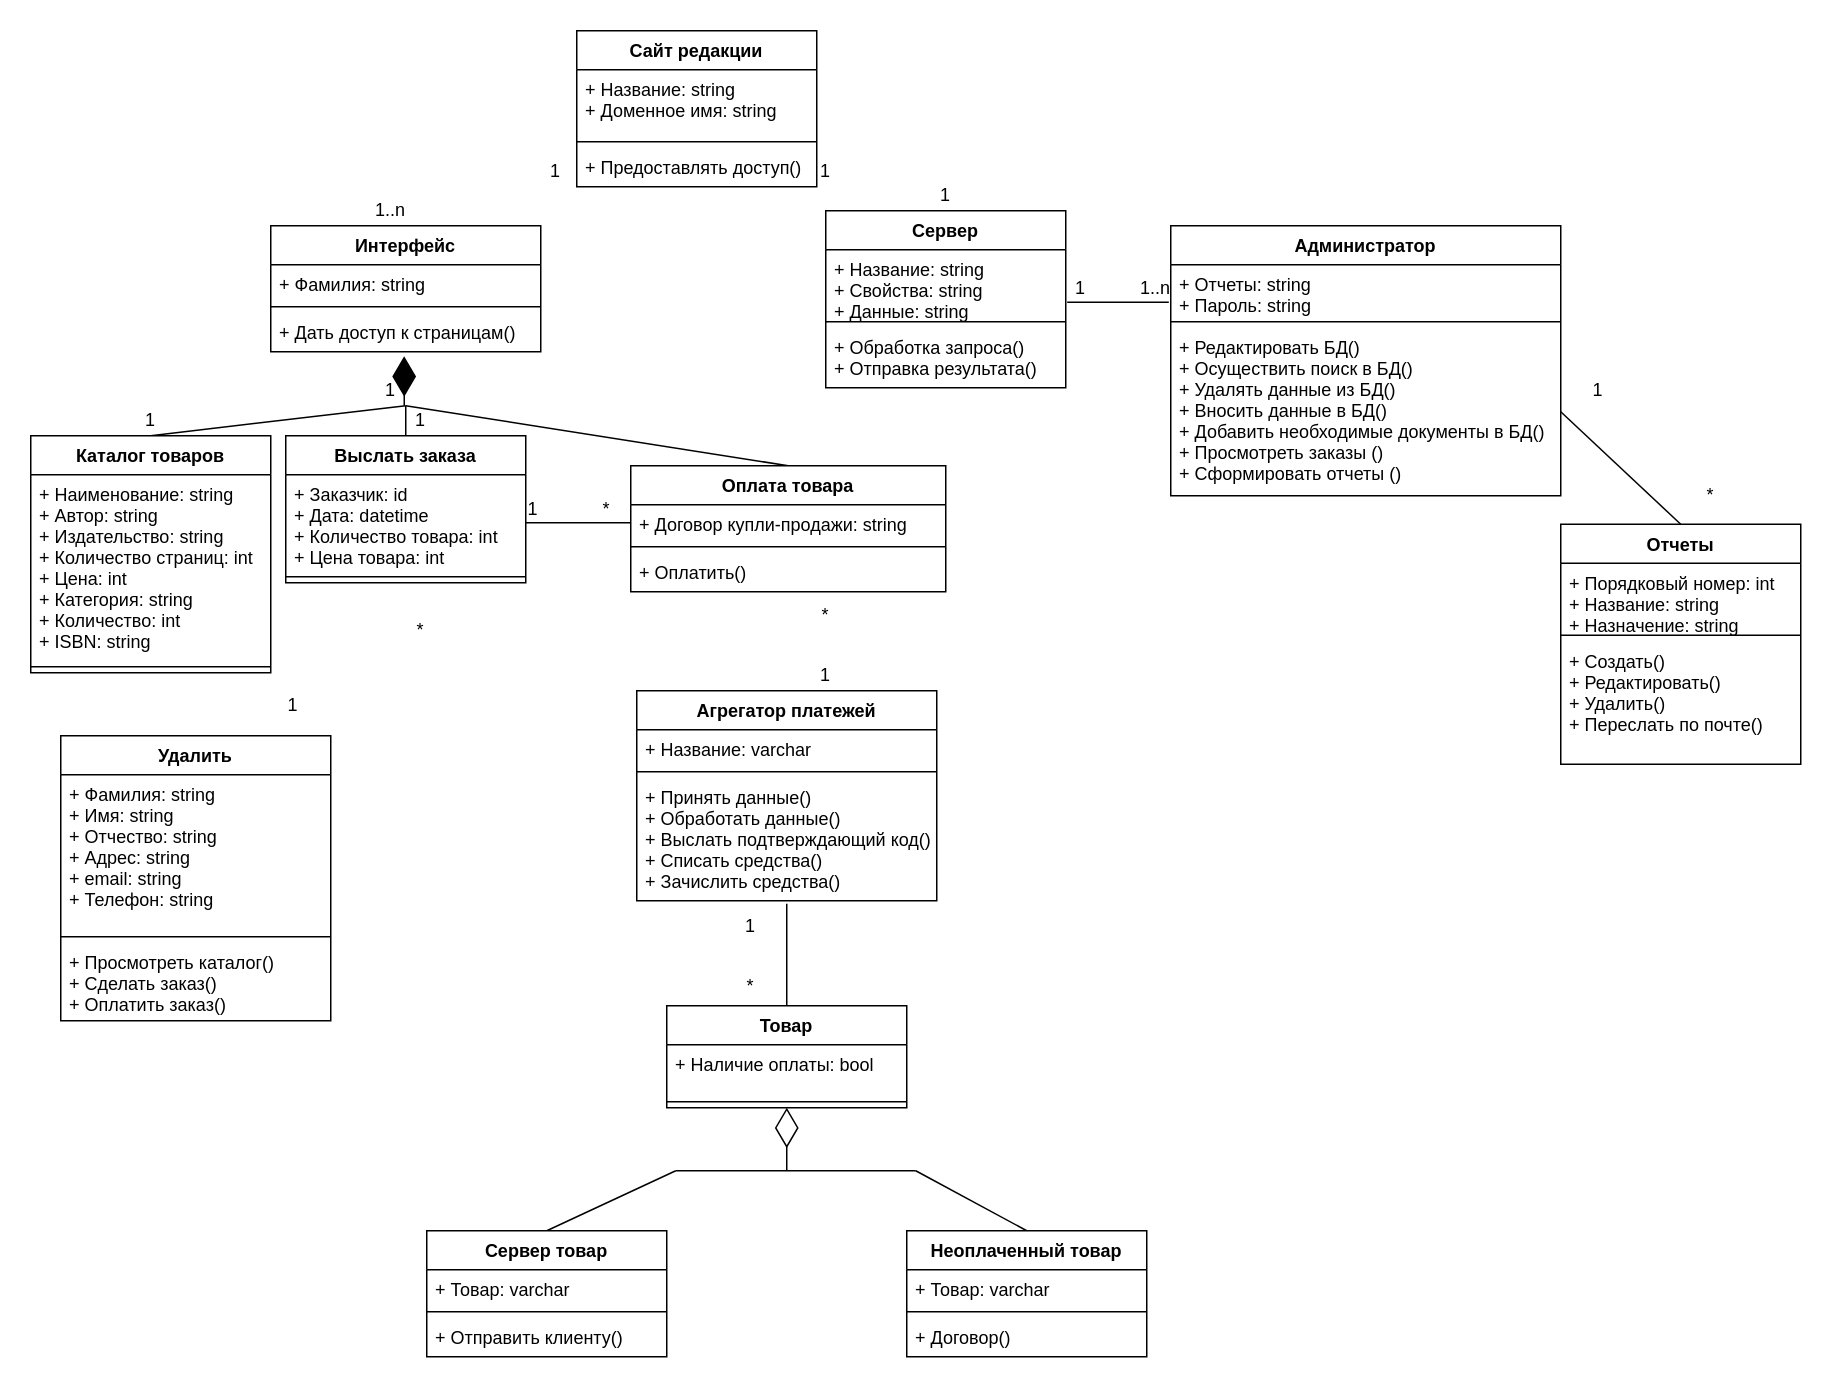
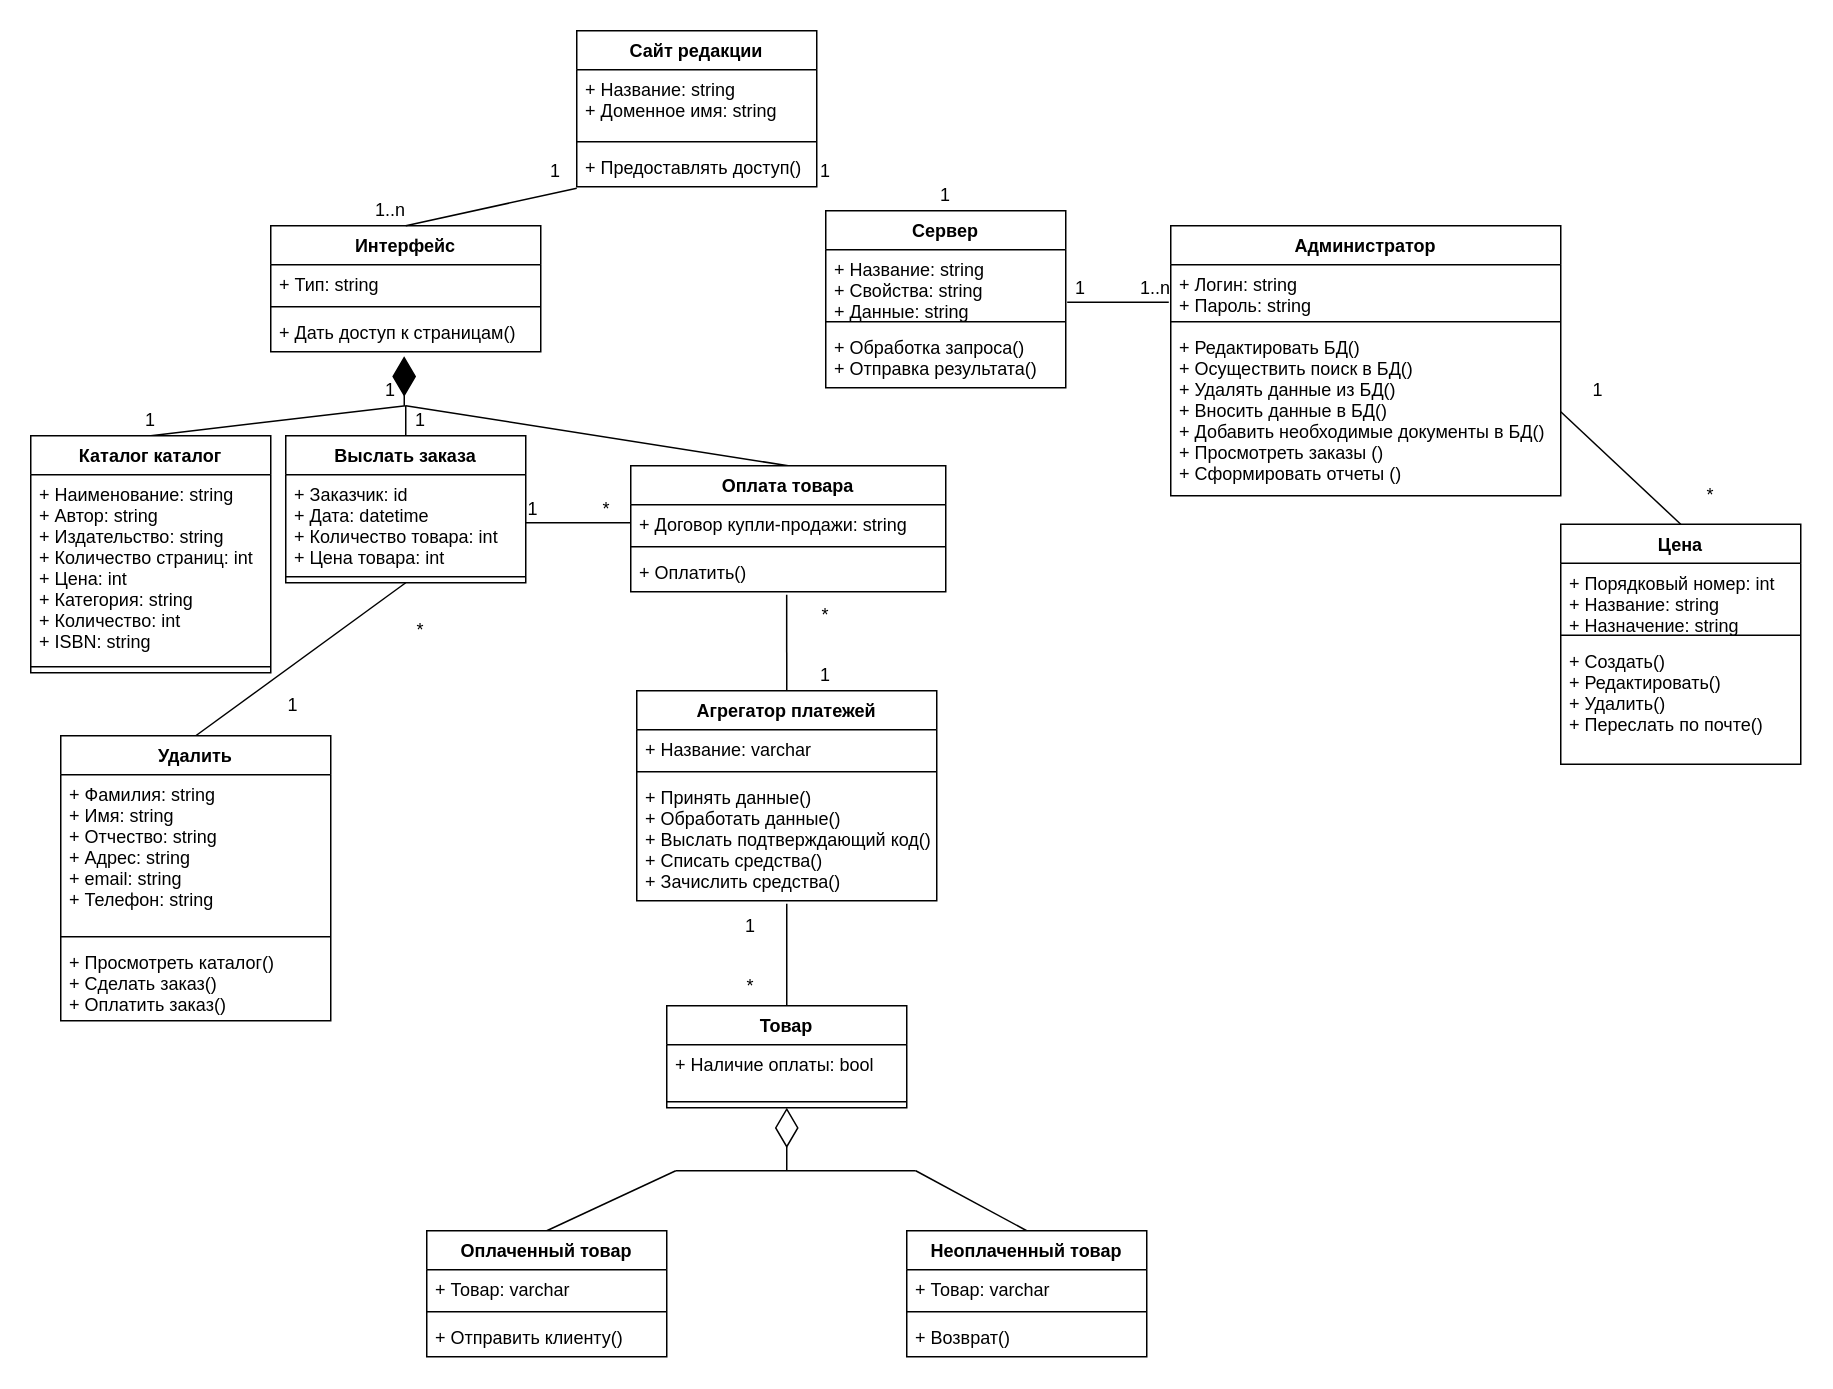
none -> (490, 207)
(355, 285) -> (335, 285)
(1250, 285) -> (1245, 285)
(150, 456) -> (150, 456)
(1680, 545) -> (1680, 545)
none -> (787, 643)
none -> (300, 660)
(546, 1251) -> (546, 1251)
(968, 1338) -> (968, 1338)
